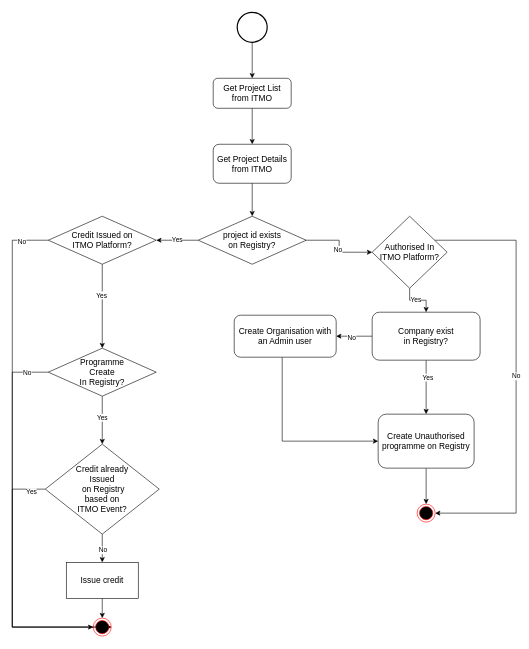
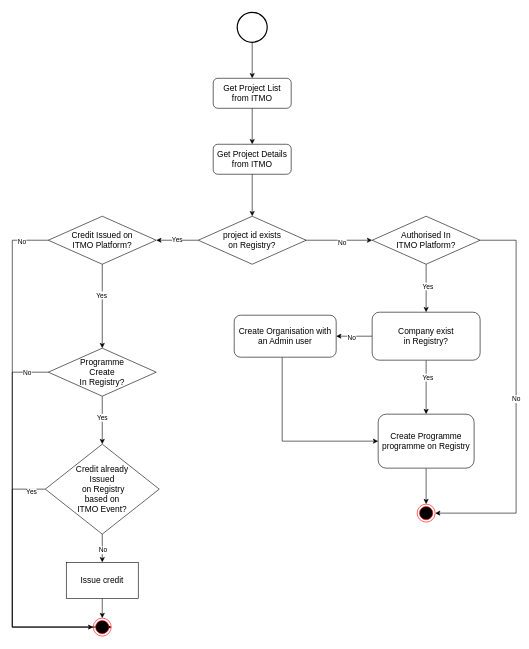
(252, 164) -> (252, 159)
(410, 252) -> (426, 240)
(426, 441) -> (426, 441)
